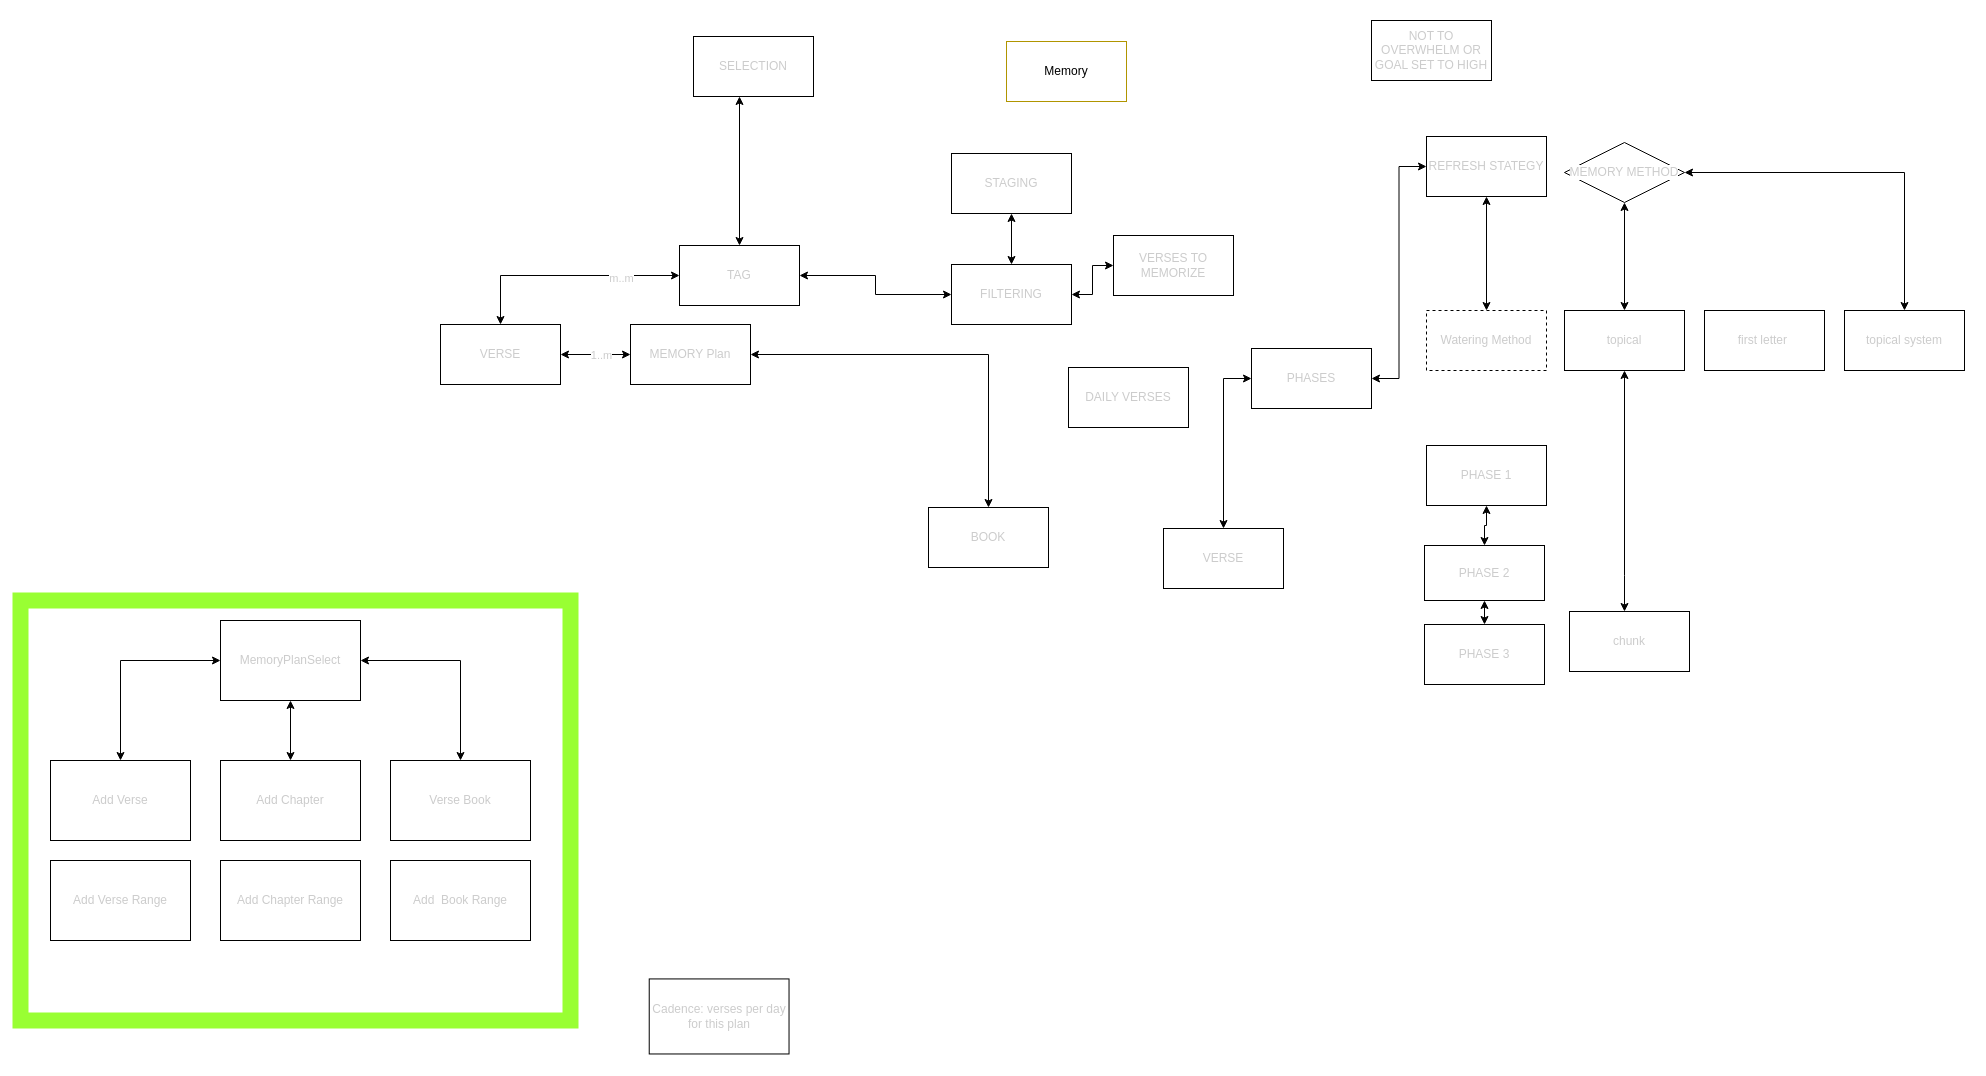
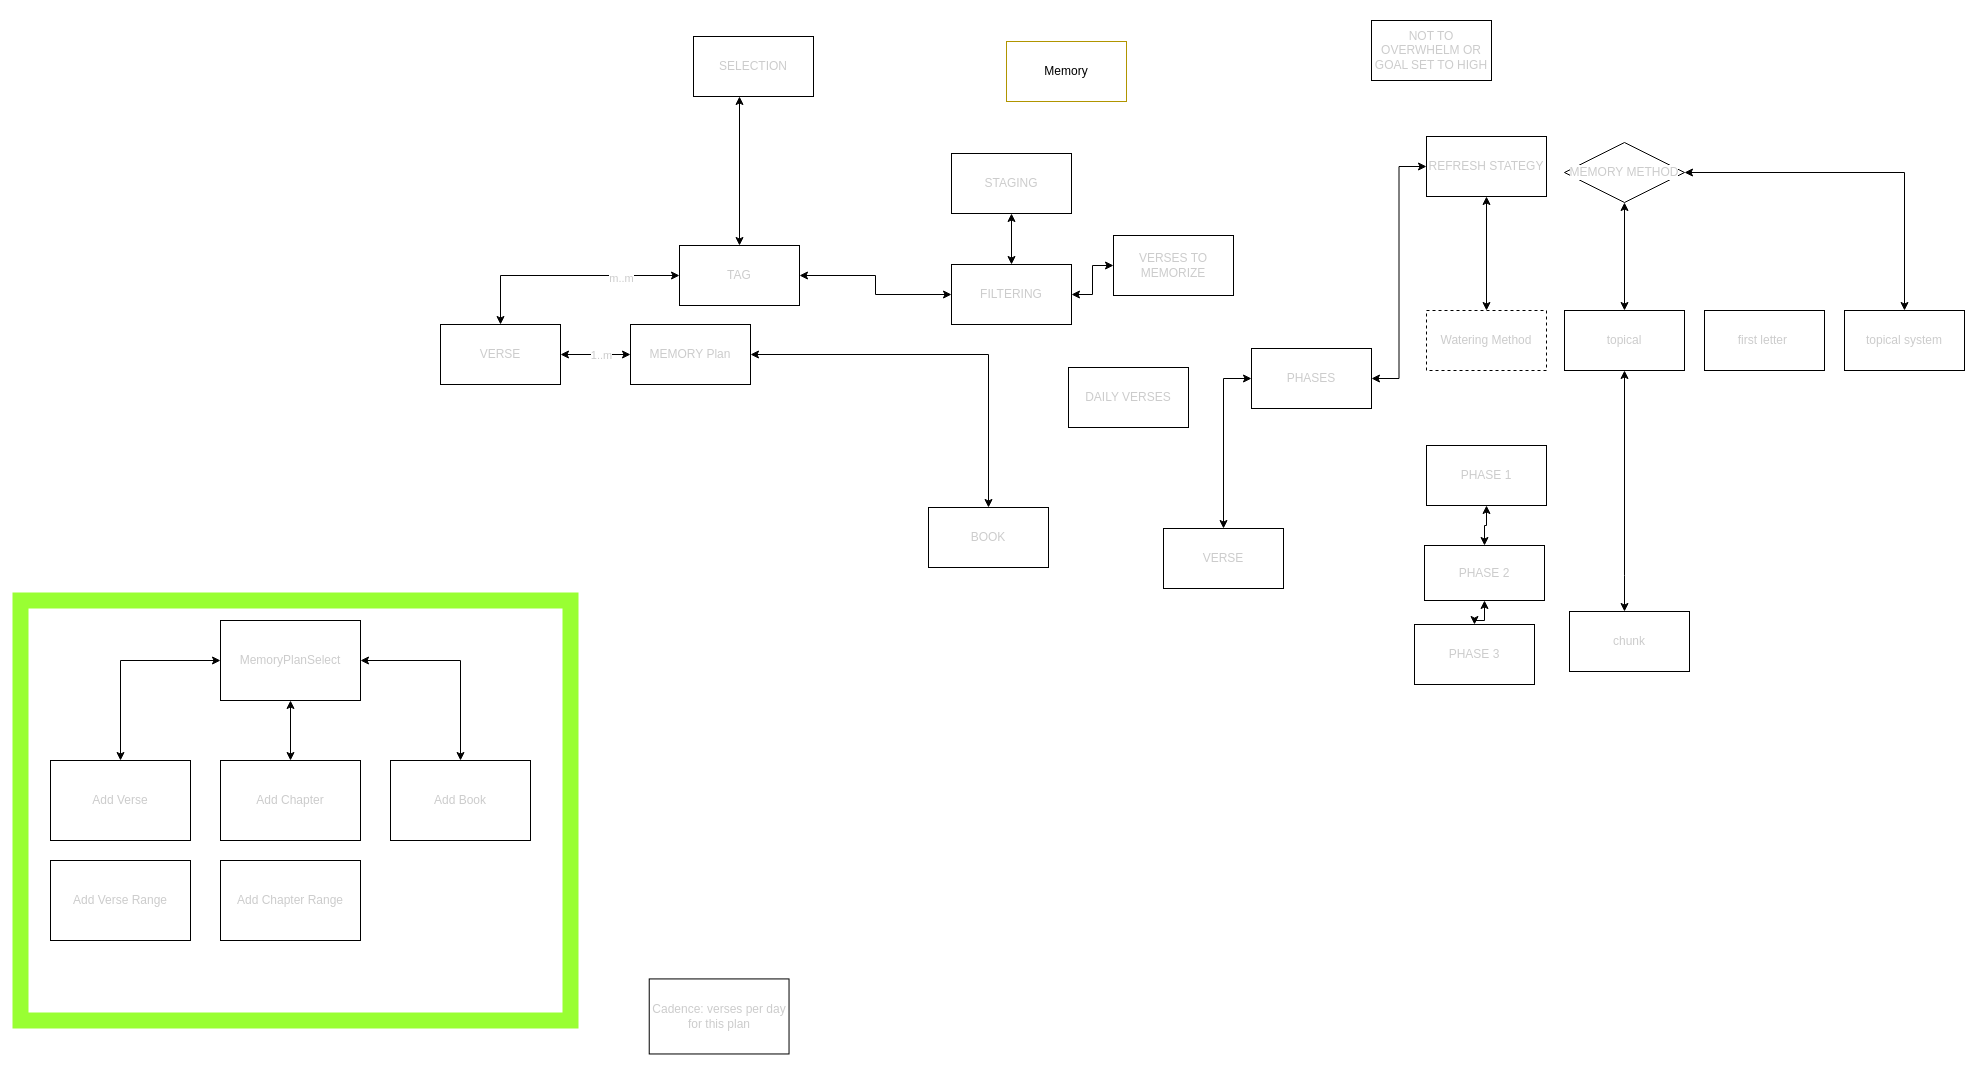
(1485, 655) -> (1475, 655)
(461, 801) -> (461, 801)
(461, 901) -> none
